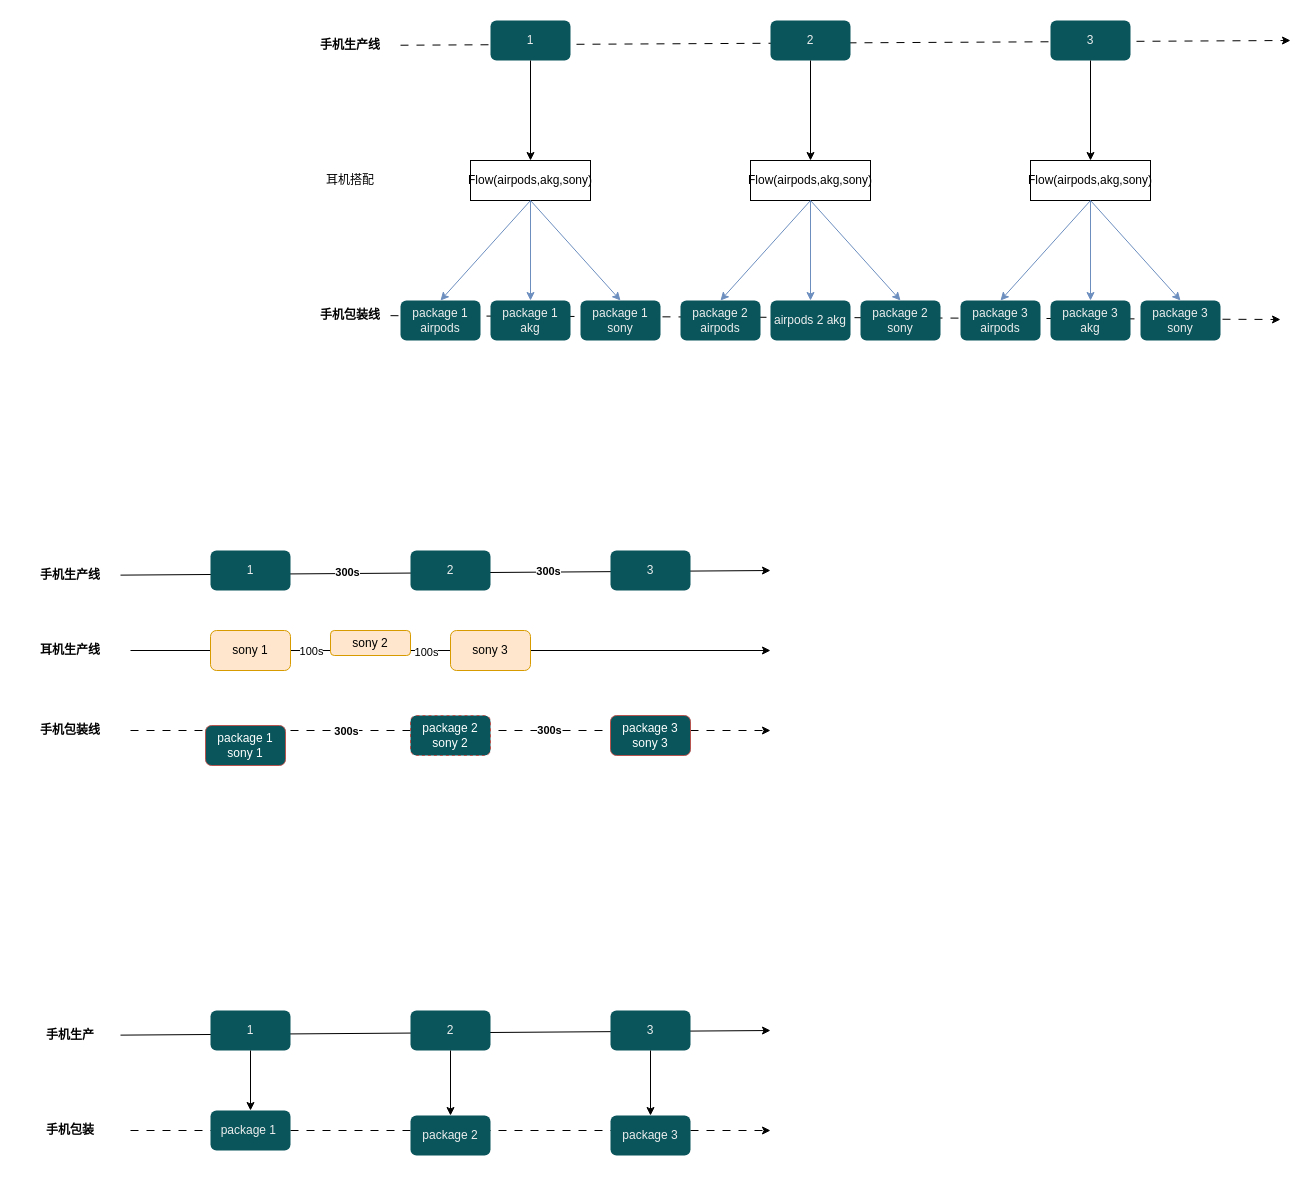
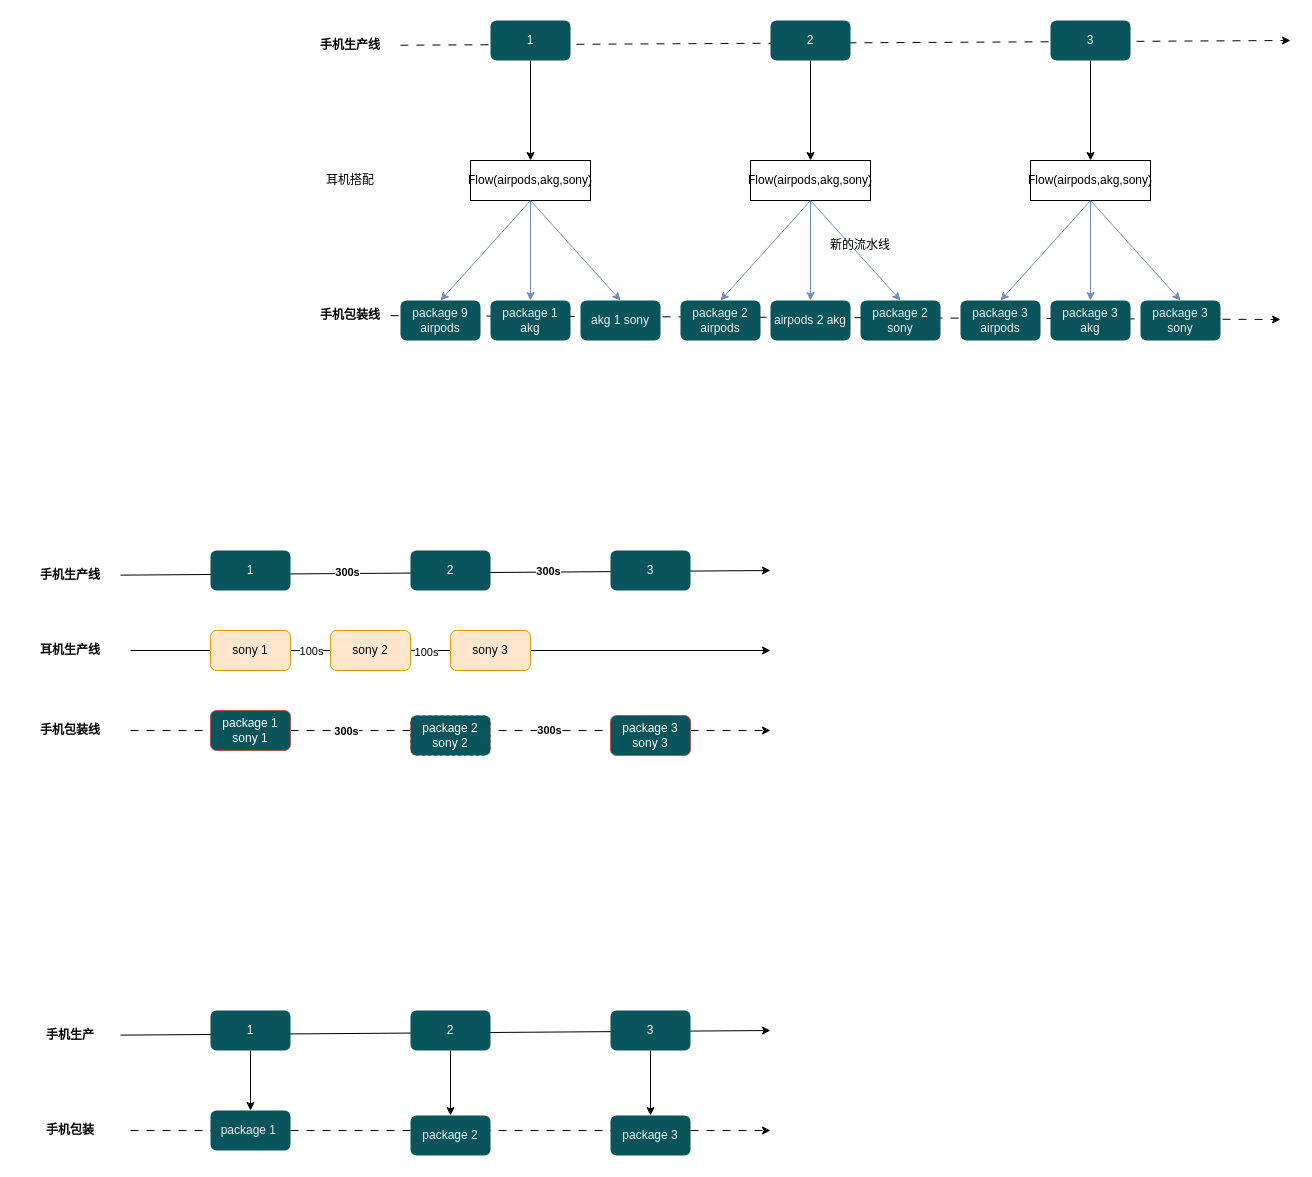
none -> (861, 246)
(441, 321) -> (441, 321)
(621, 321) -> (621, 321)
(371, 643) -> (371, 651)
(246, 746) -> (251, 731)
